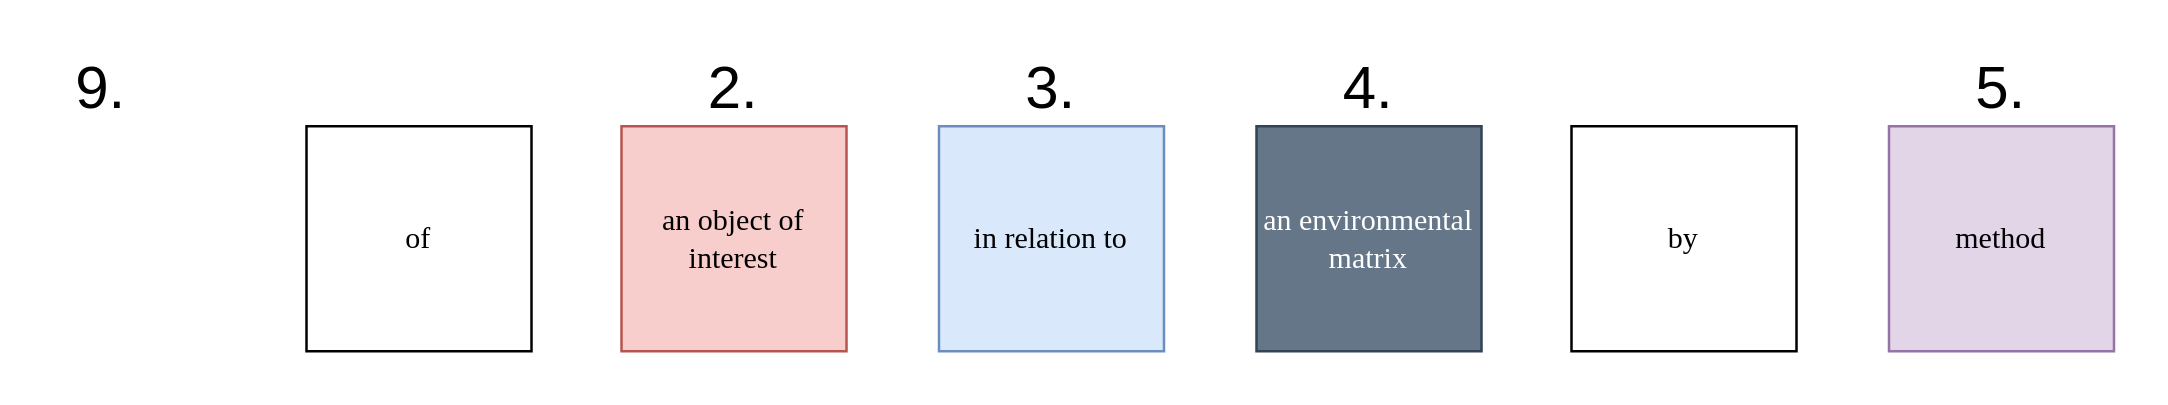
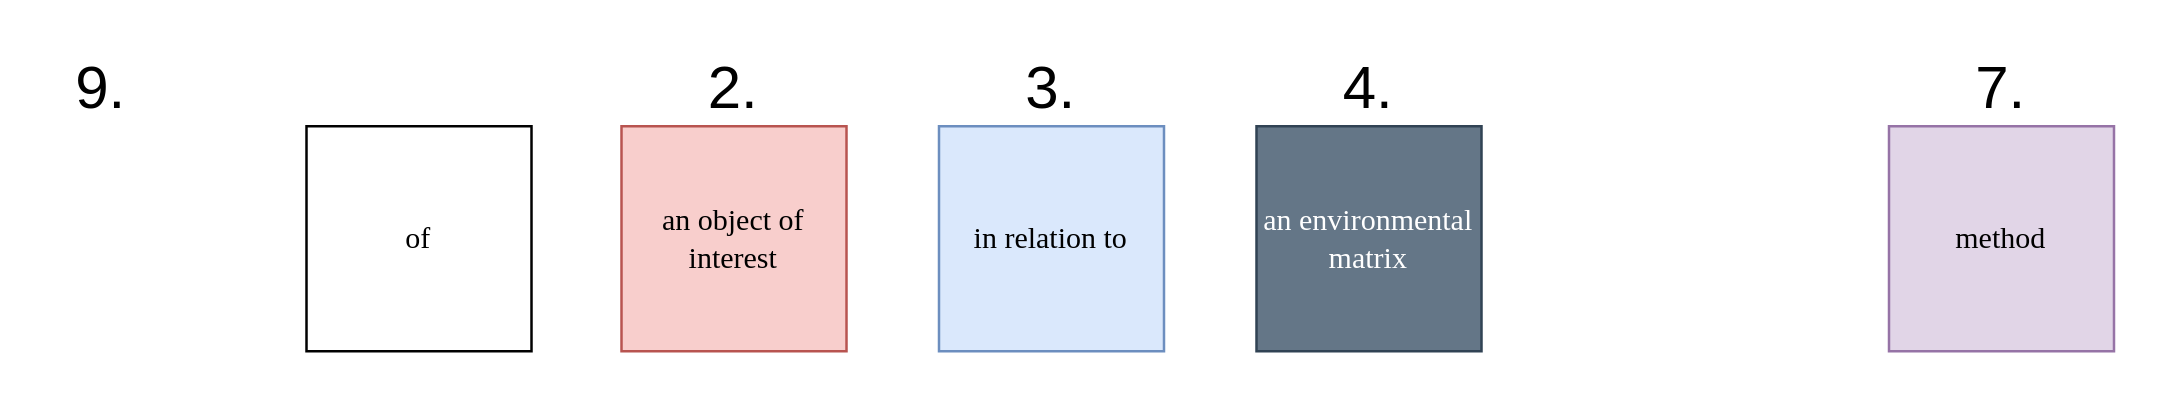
(2001, 89) -> (2001, 89)
(1684, 239) -> none
